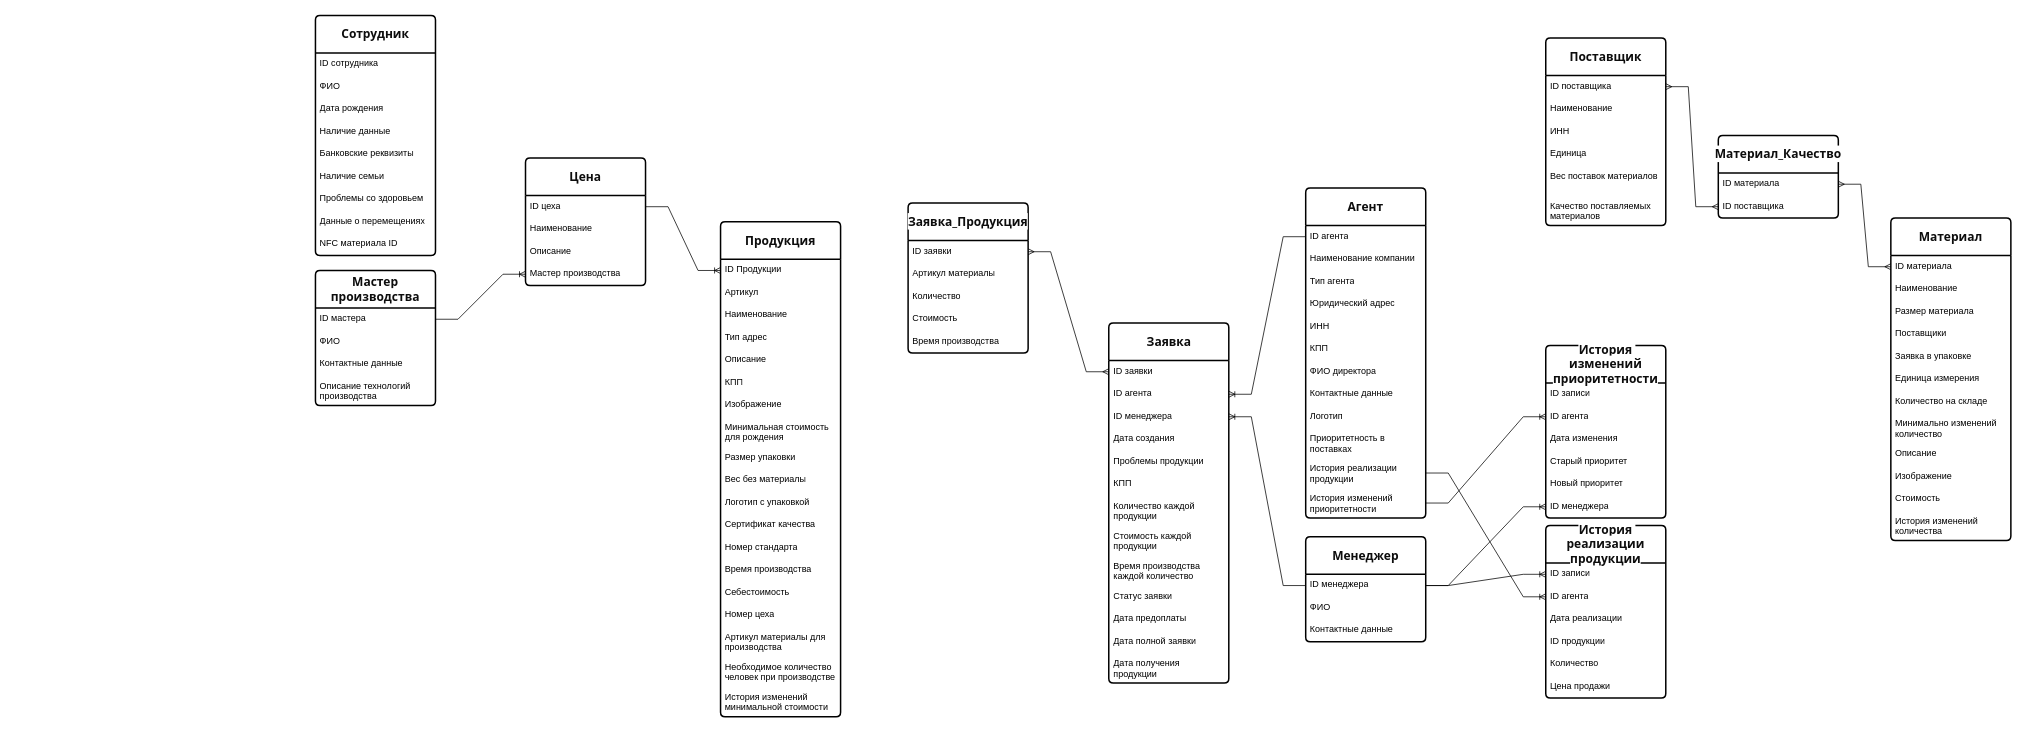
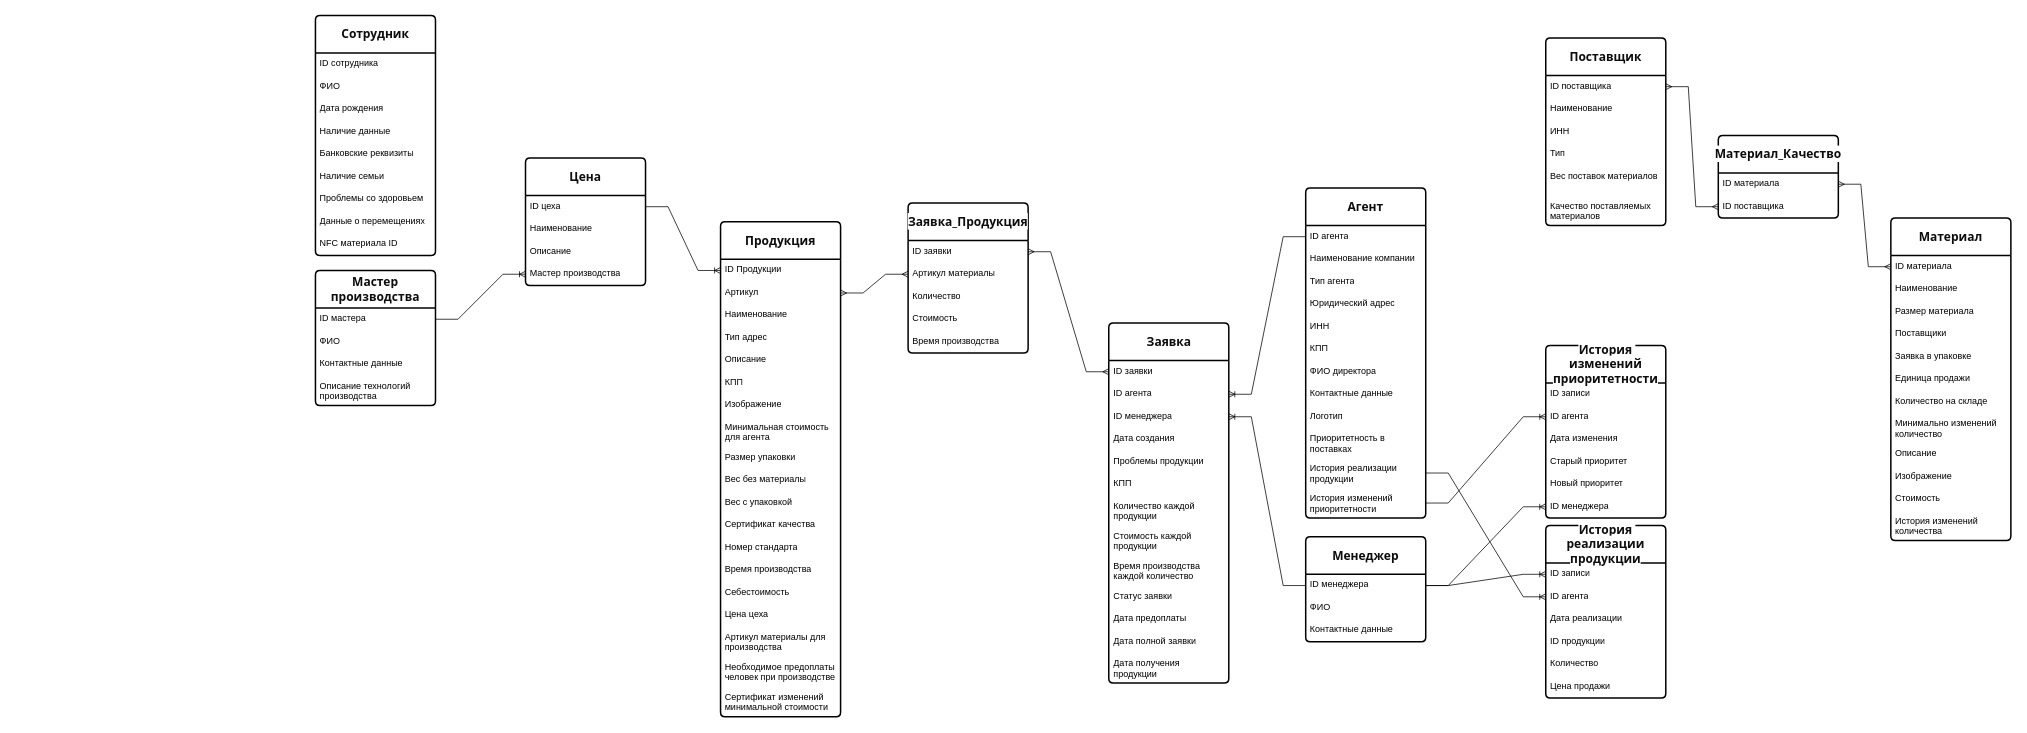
(1568, 154) -> (1557, 154)
none -> (881, 278)
(1937, 379) -> (1932, 379)
(781, 433) -> (781, 433)
(770, 502) -> (760, 502)
(749, 615) -> (746, 615)
(781, 678) -> (781, 678)
(781, 703) -> (781, 703)
